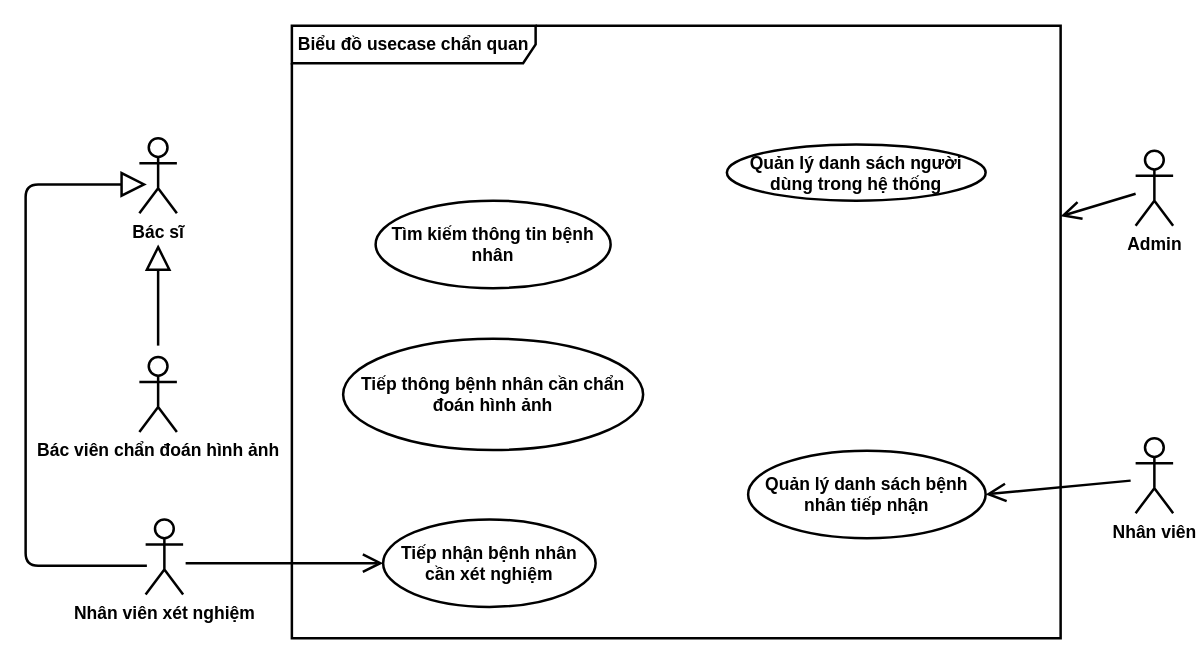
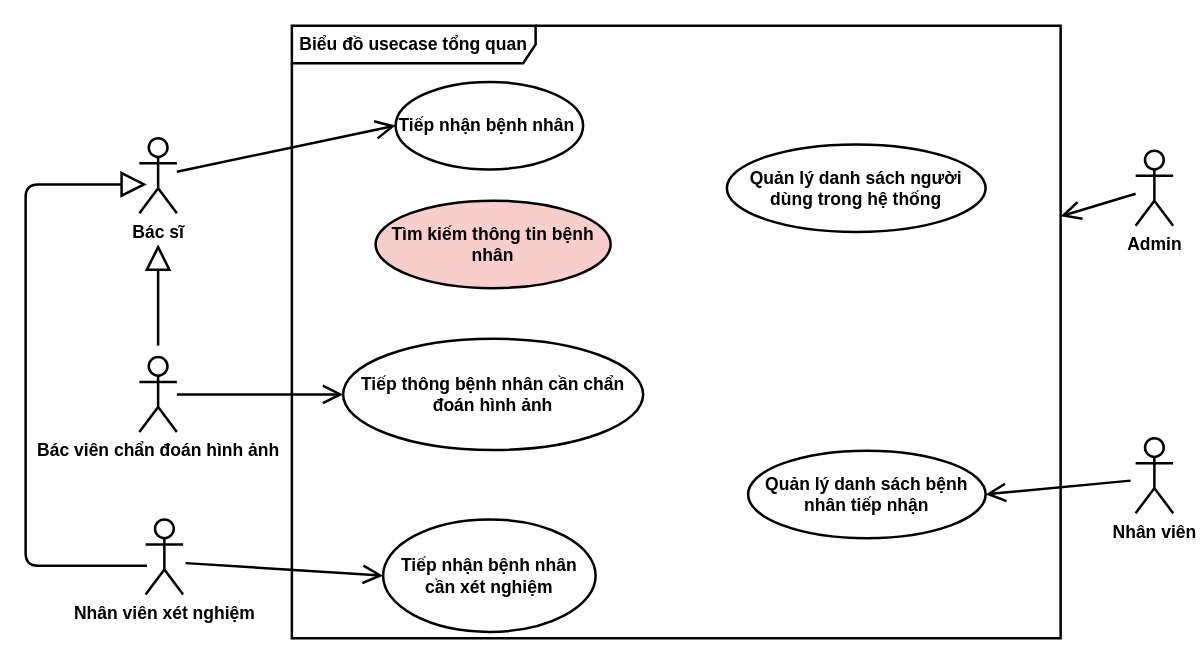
(414, 44) -> (414, 44)
none -> (489, 126)
none -> (283, 149)
(856, 173) -> (856, 188)
(493, 244) -> (493, 244)
none -> (257, 394)
(489, 563) -> (489, 576)
